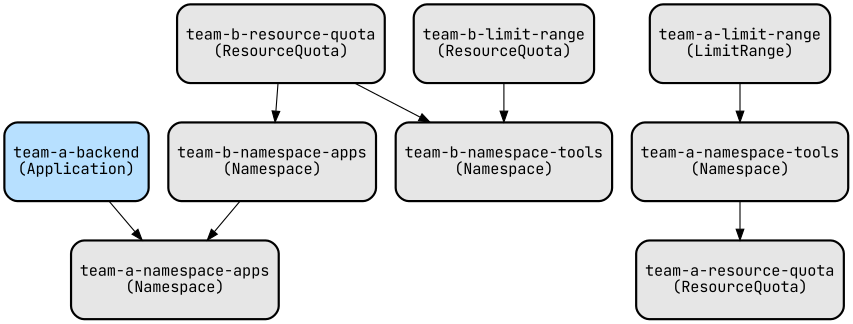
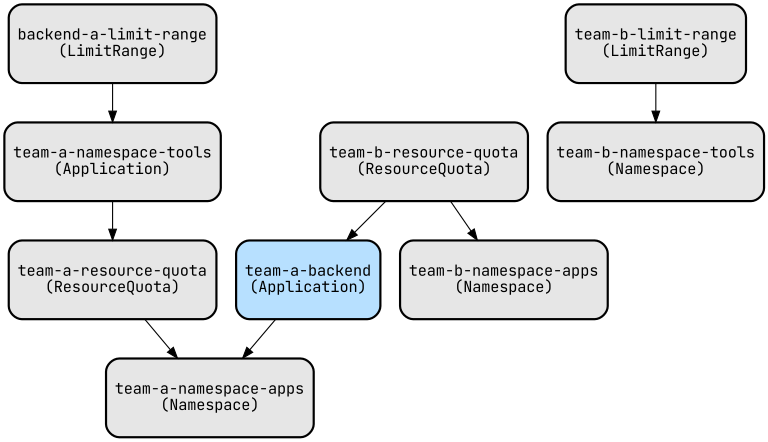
(504, 44) -> (656, 44)
(740, 44) -> (113, 44)
(387, 100) -> (370, 217)
(740, 162) -> (113, 162)
(227, 216) -> (158, 334)
